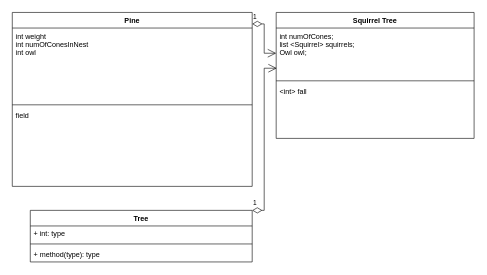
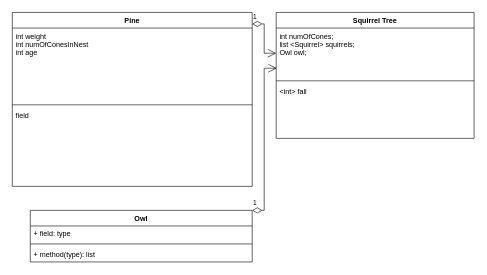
(33, 36) -> (33, 36)
(141, 218) -> (141, 218)
(52, 234) -> (55, 234)
(71, 254) -> (69, 254)
